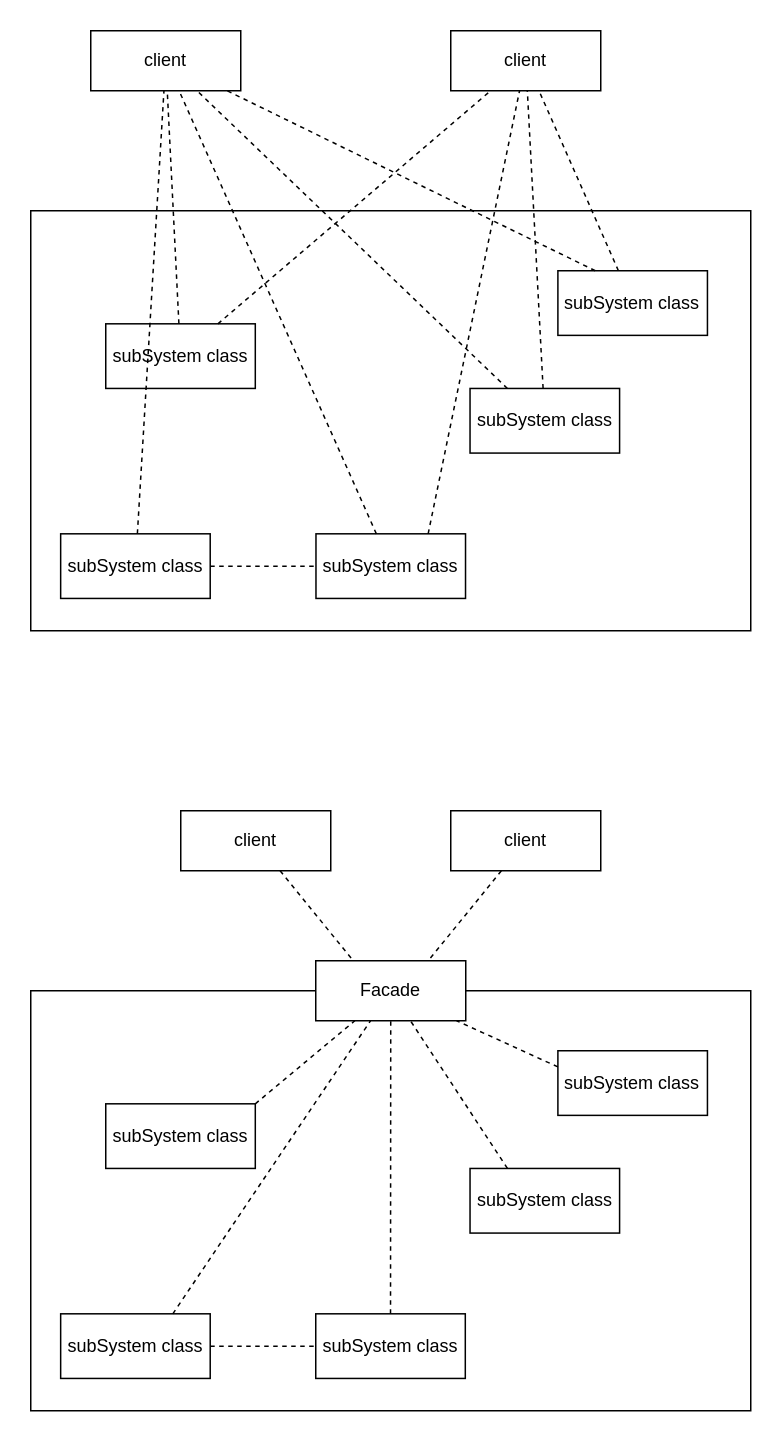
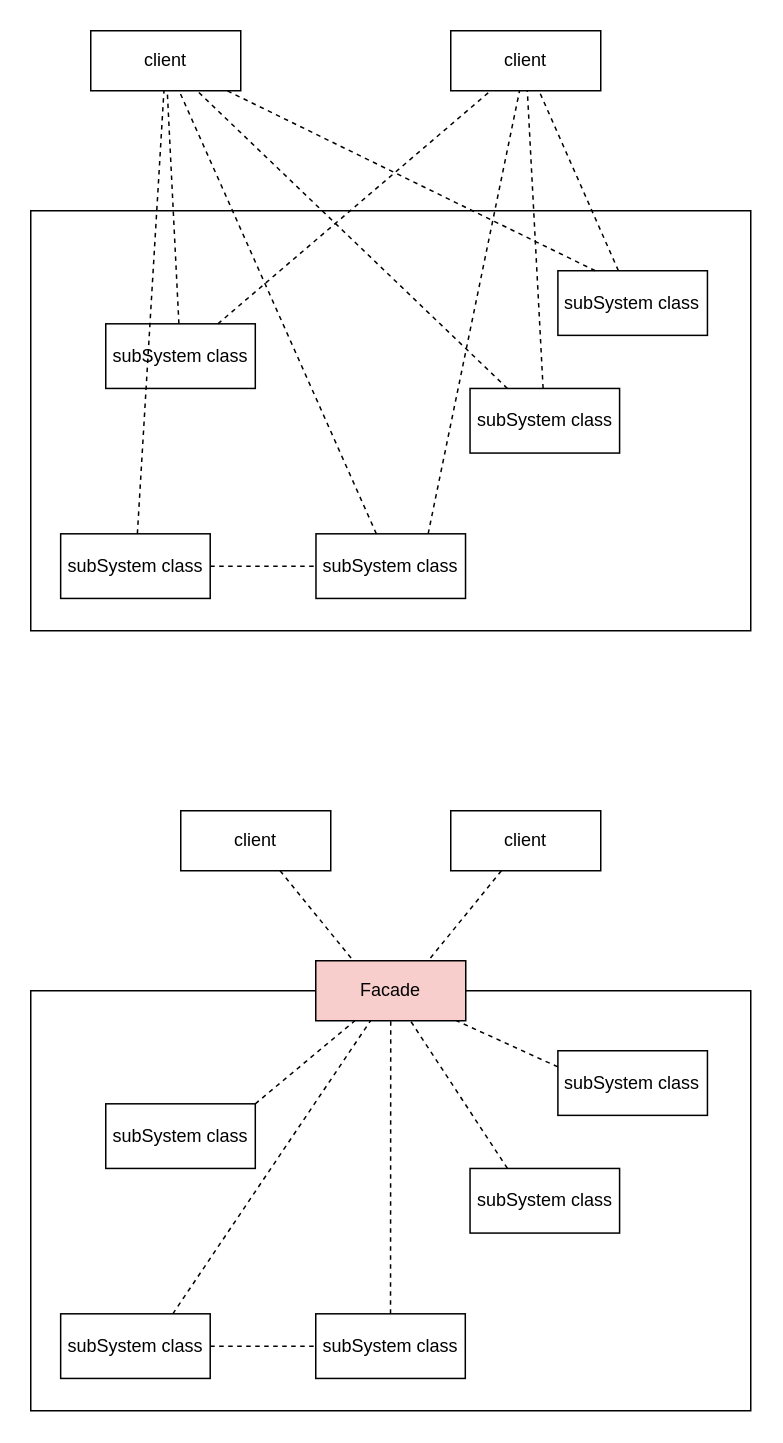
(391, 991) -> (391, 991)
